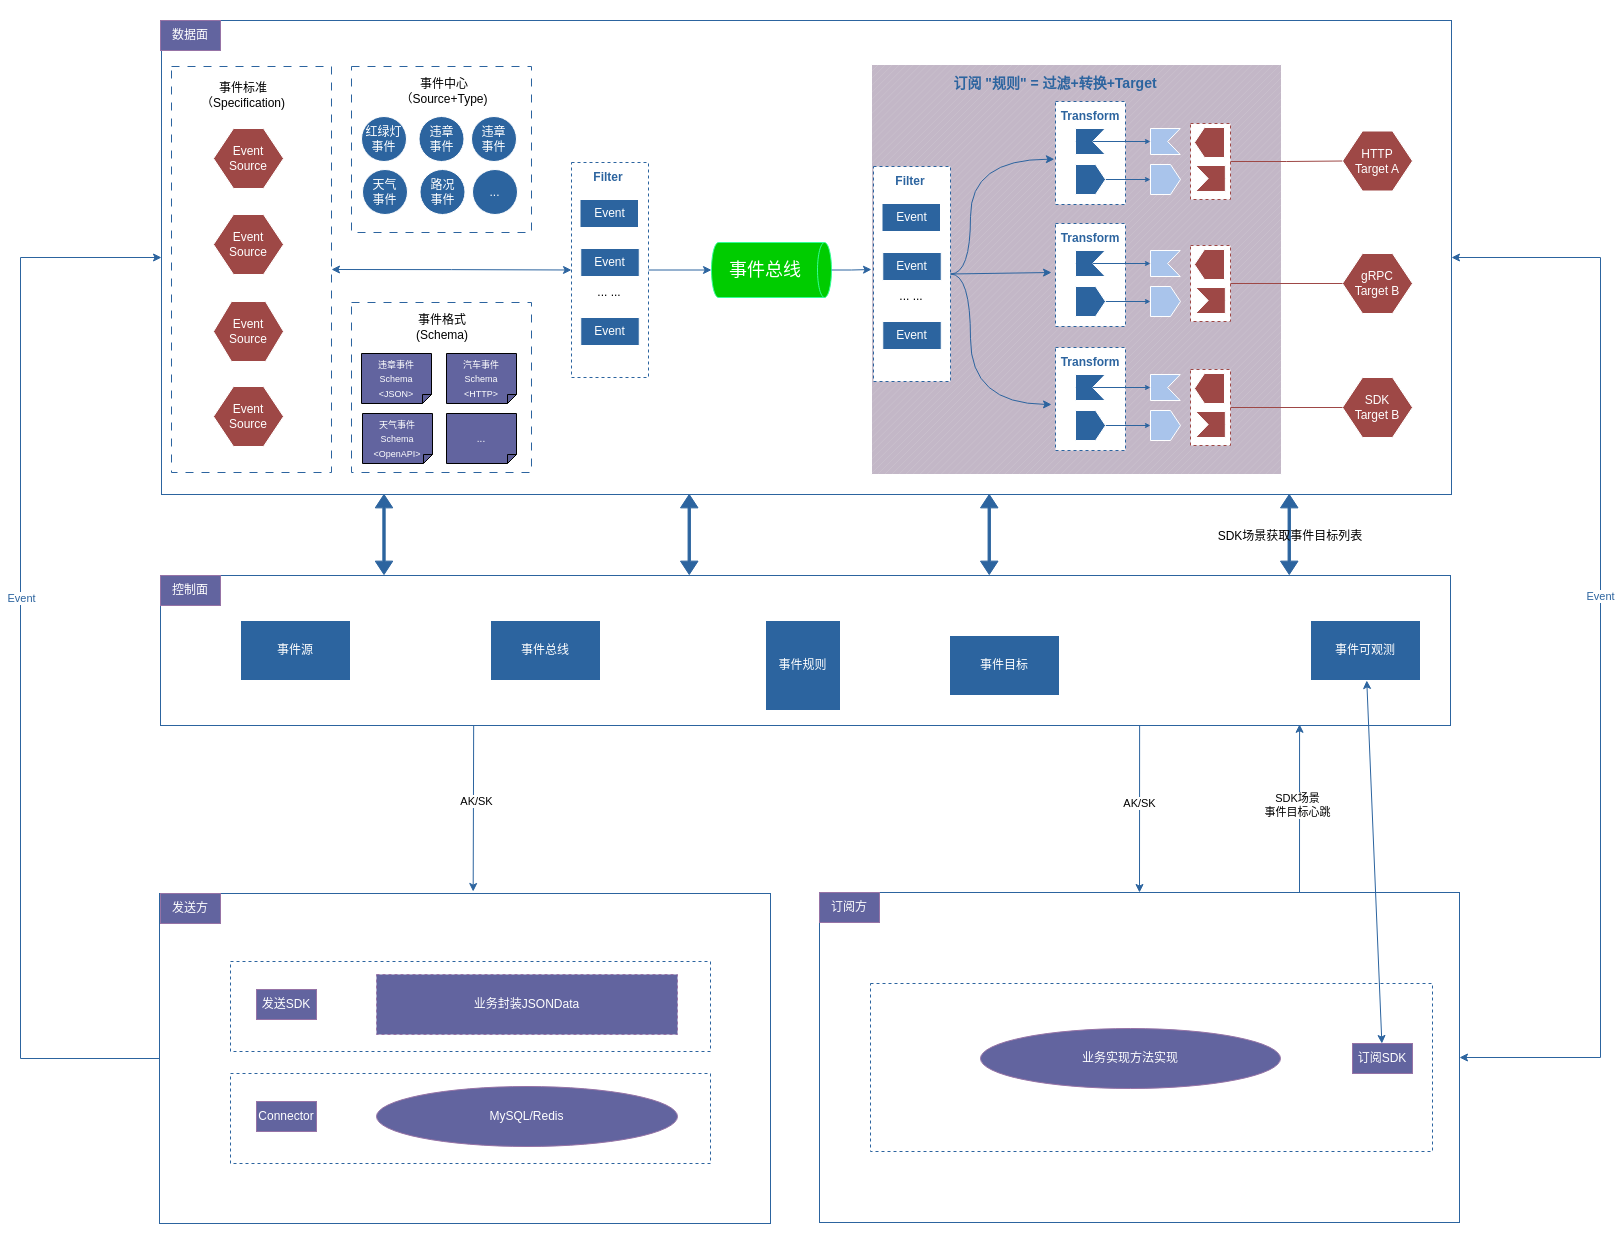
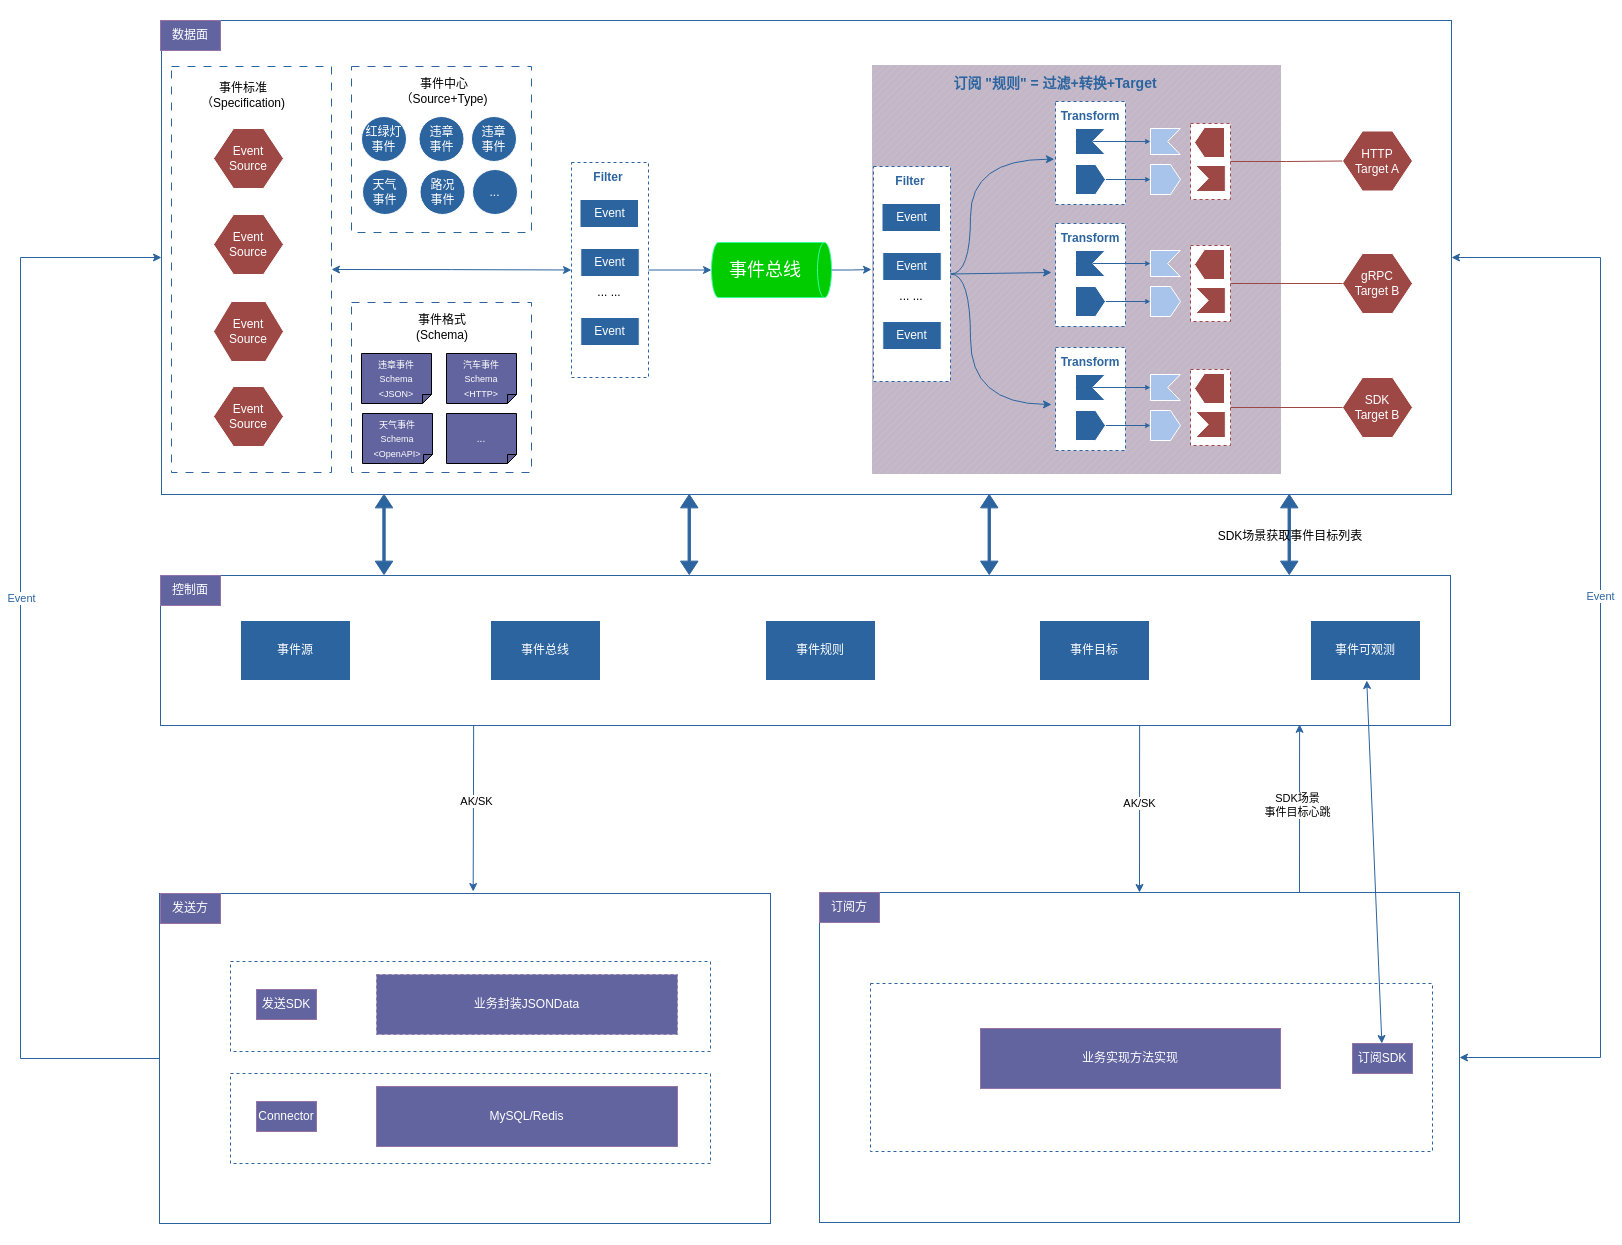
(803, 666) -> (821, 651)
(1005, 666) -> (1095, 651)
(1131, 1059) -> (1131, 1059)
(527, 1117) -> (527, 1117)
